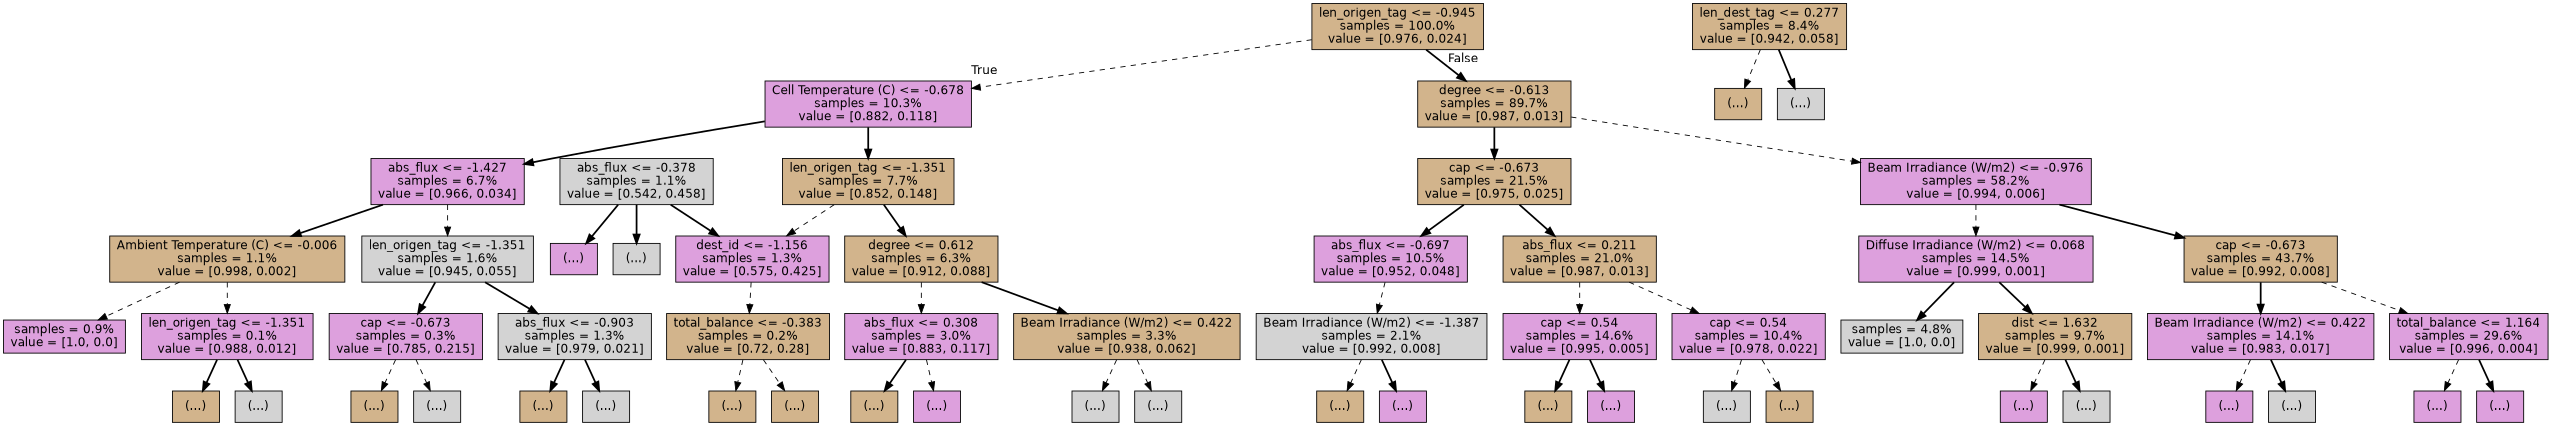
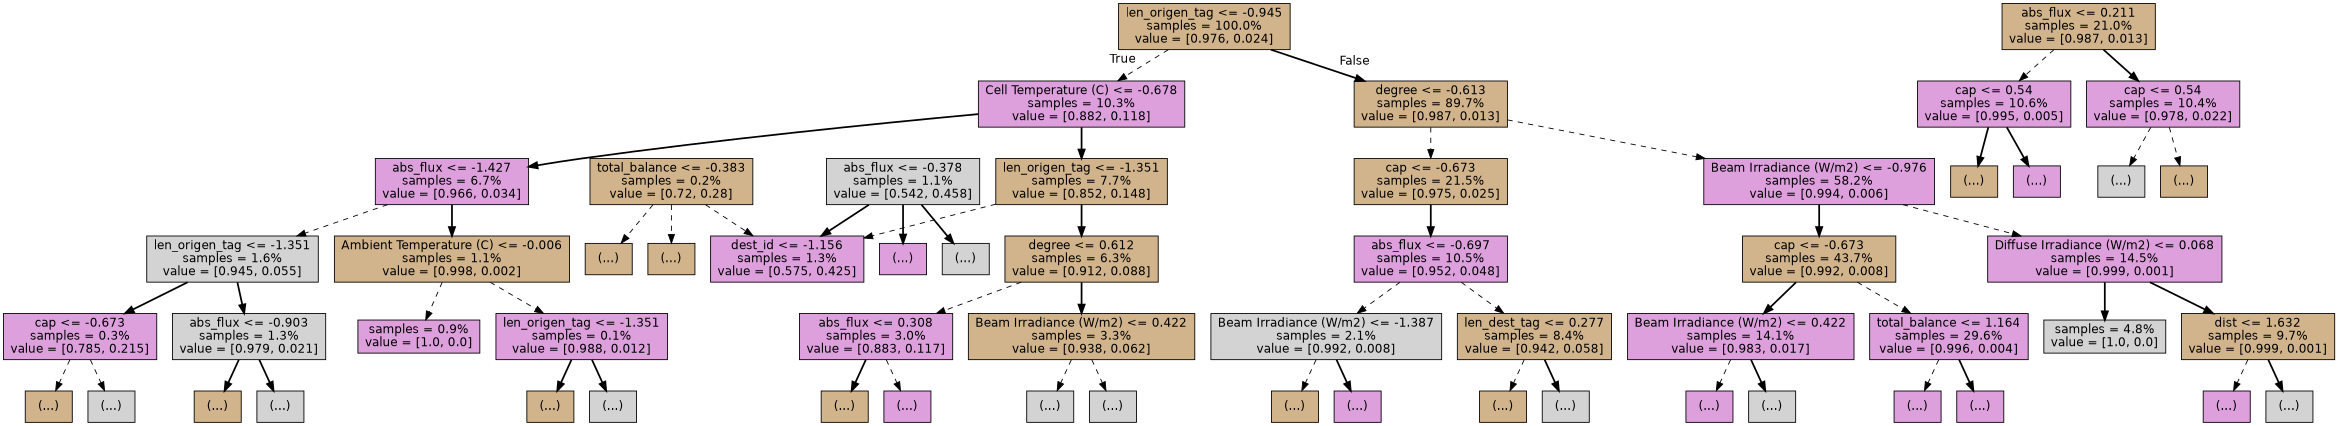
(1494, 138) -> (1431, 138)
(1534, 217) -> none
(750, 293) -> (725, 218)
none -> (1479, 295)
(1660, 296) -> (2118, 62)
(1580, 337) -> (1994, 104)
